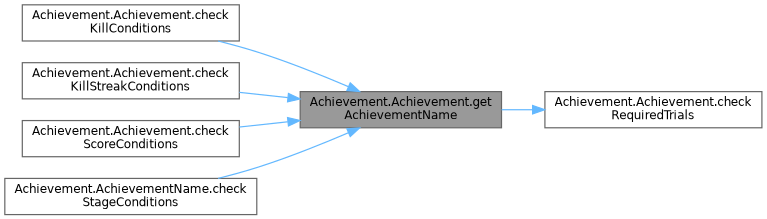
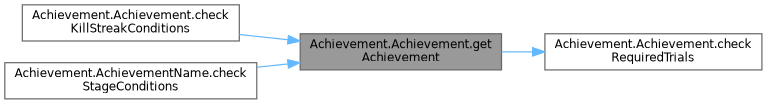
(131, 23) -> none
(401, 110) -> (401, 52)
(131, 139) -> none
